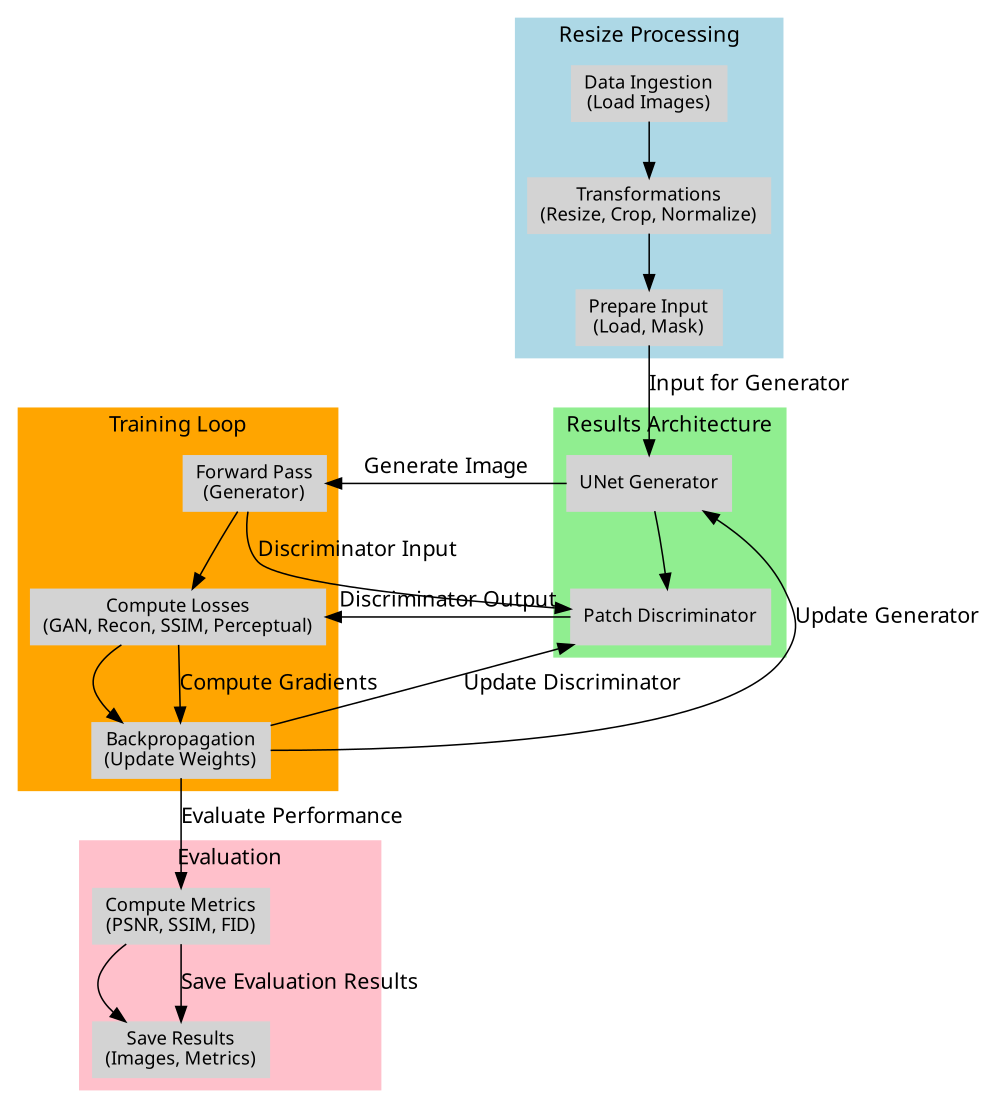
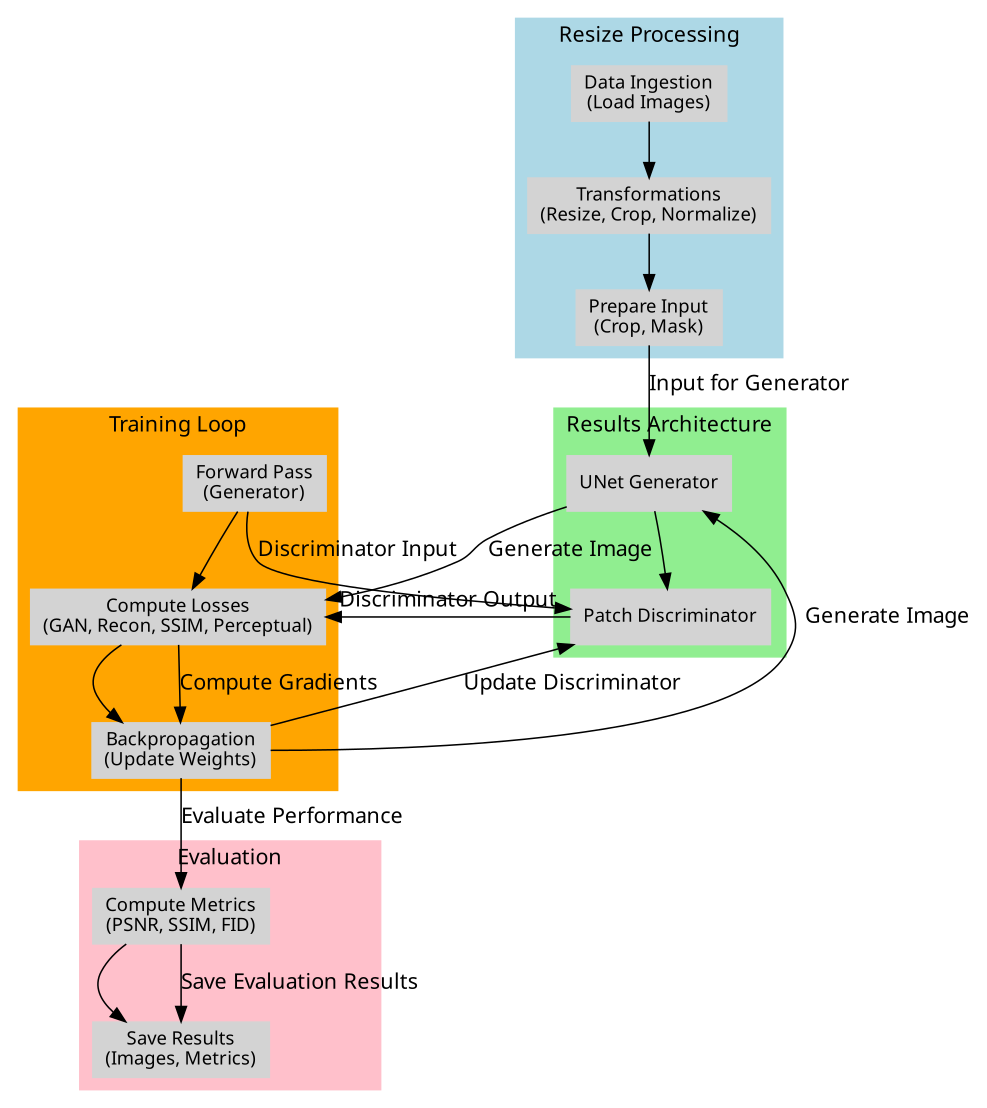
(649, 318) -> (649, 318)
(454, 483) -> (458, 561)
(888, 617) -> (888, 617)
